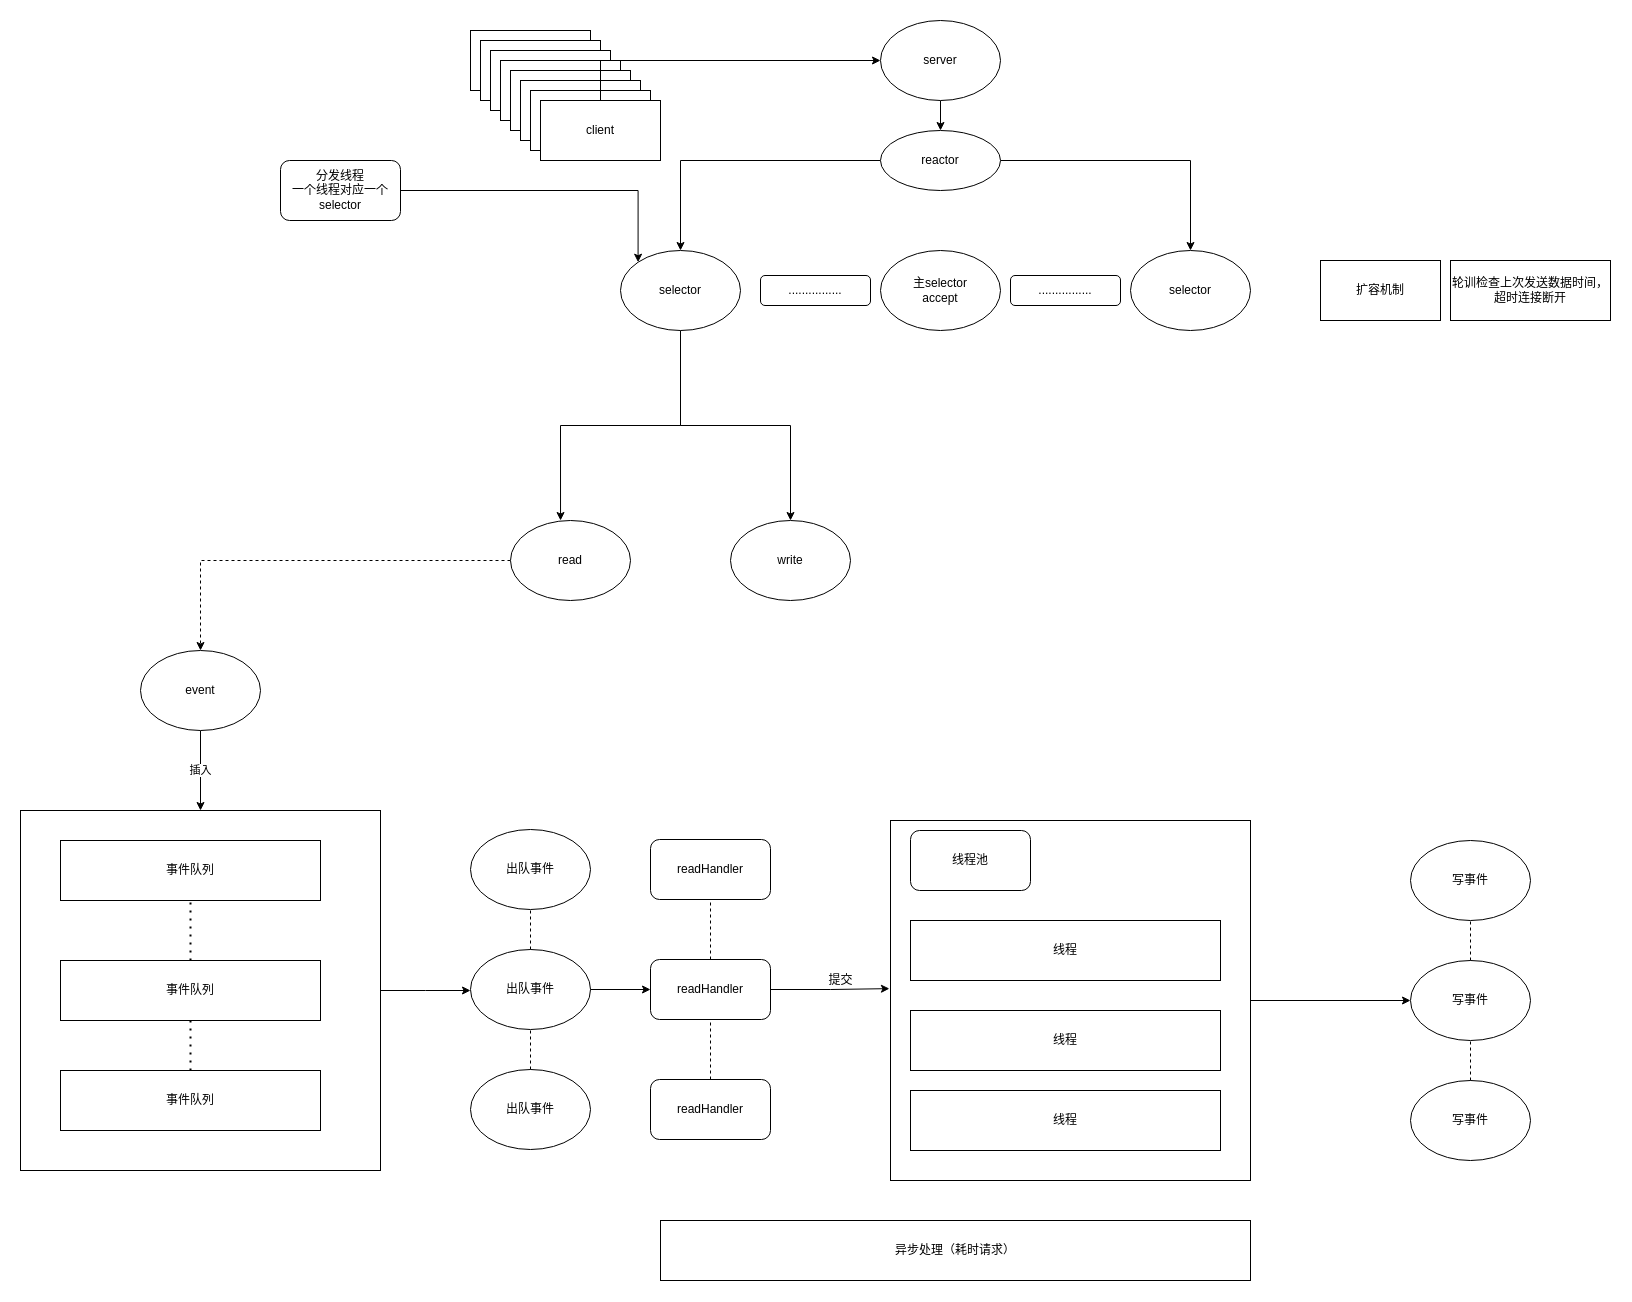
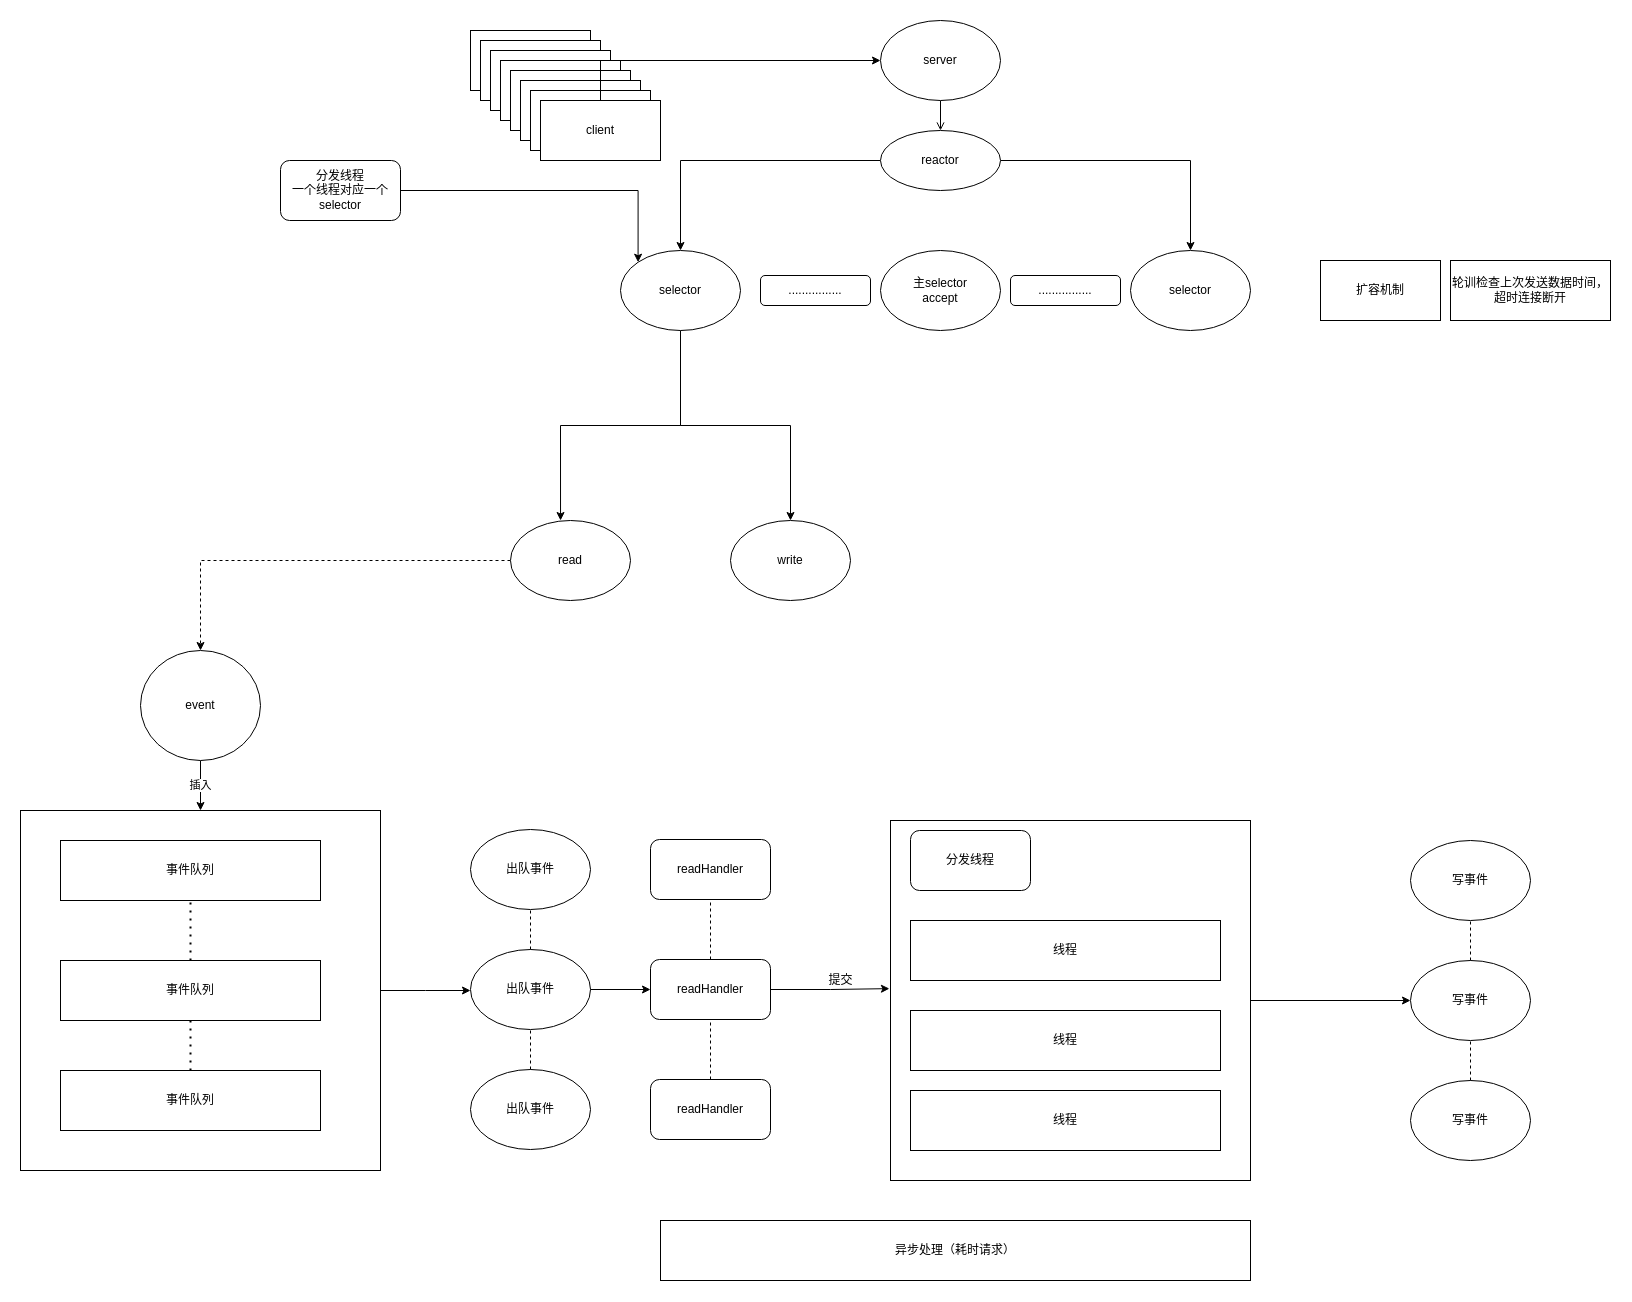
(941, 122) -> (941, 124)
(201, 691) -> (201, 706)
(971, 861) -> (971, 861)
